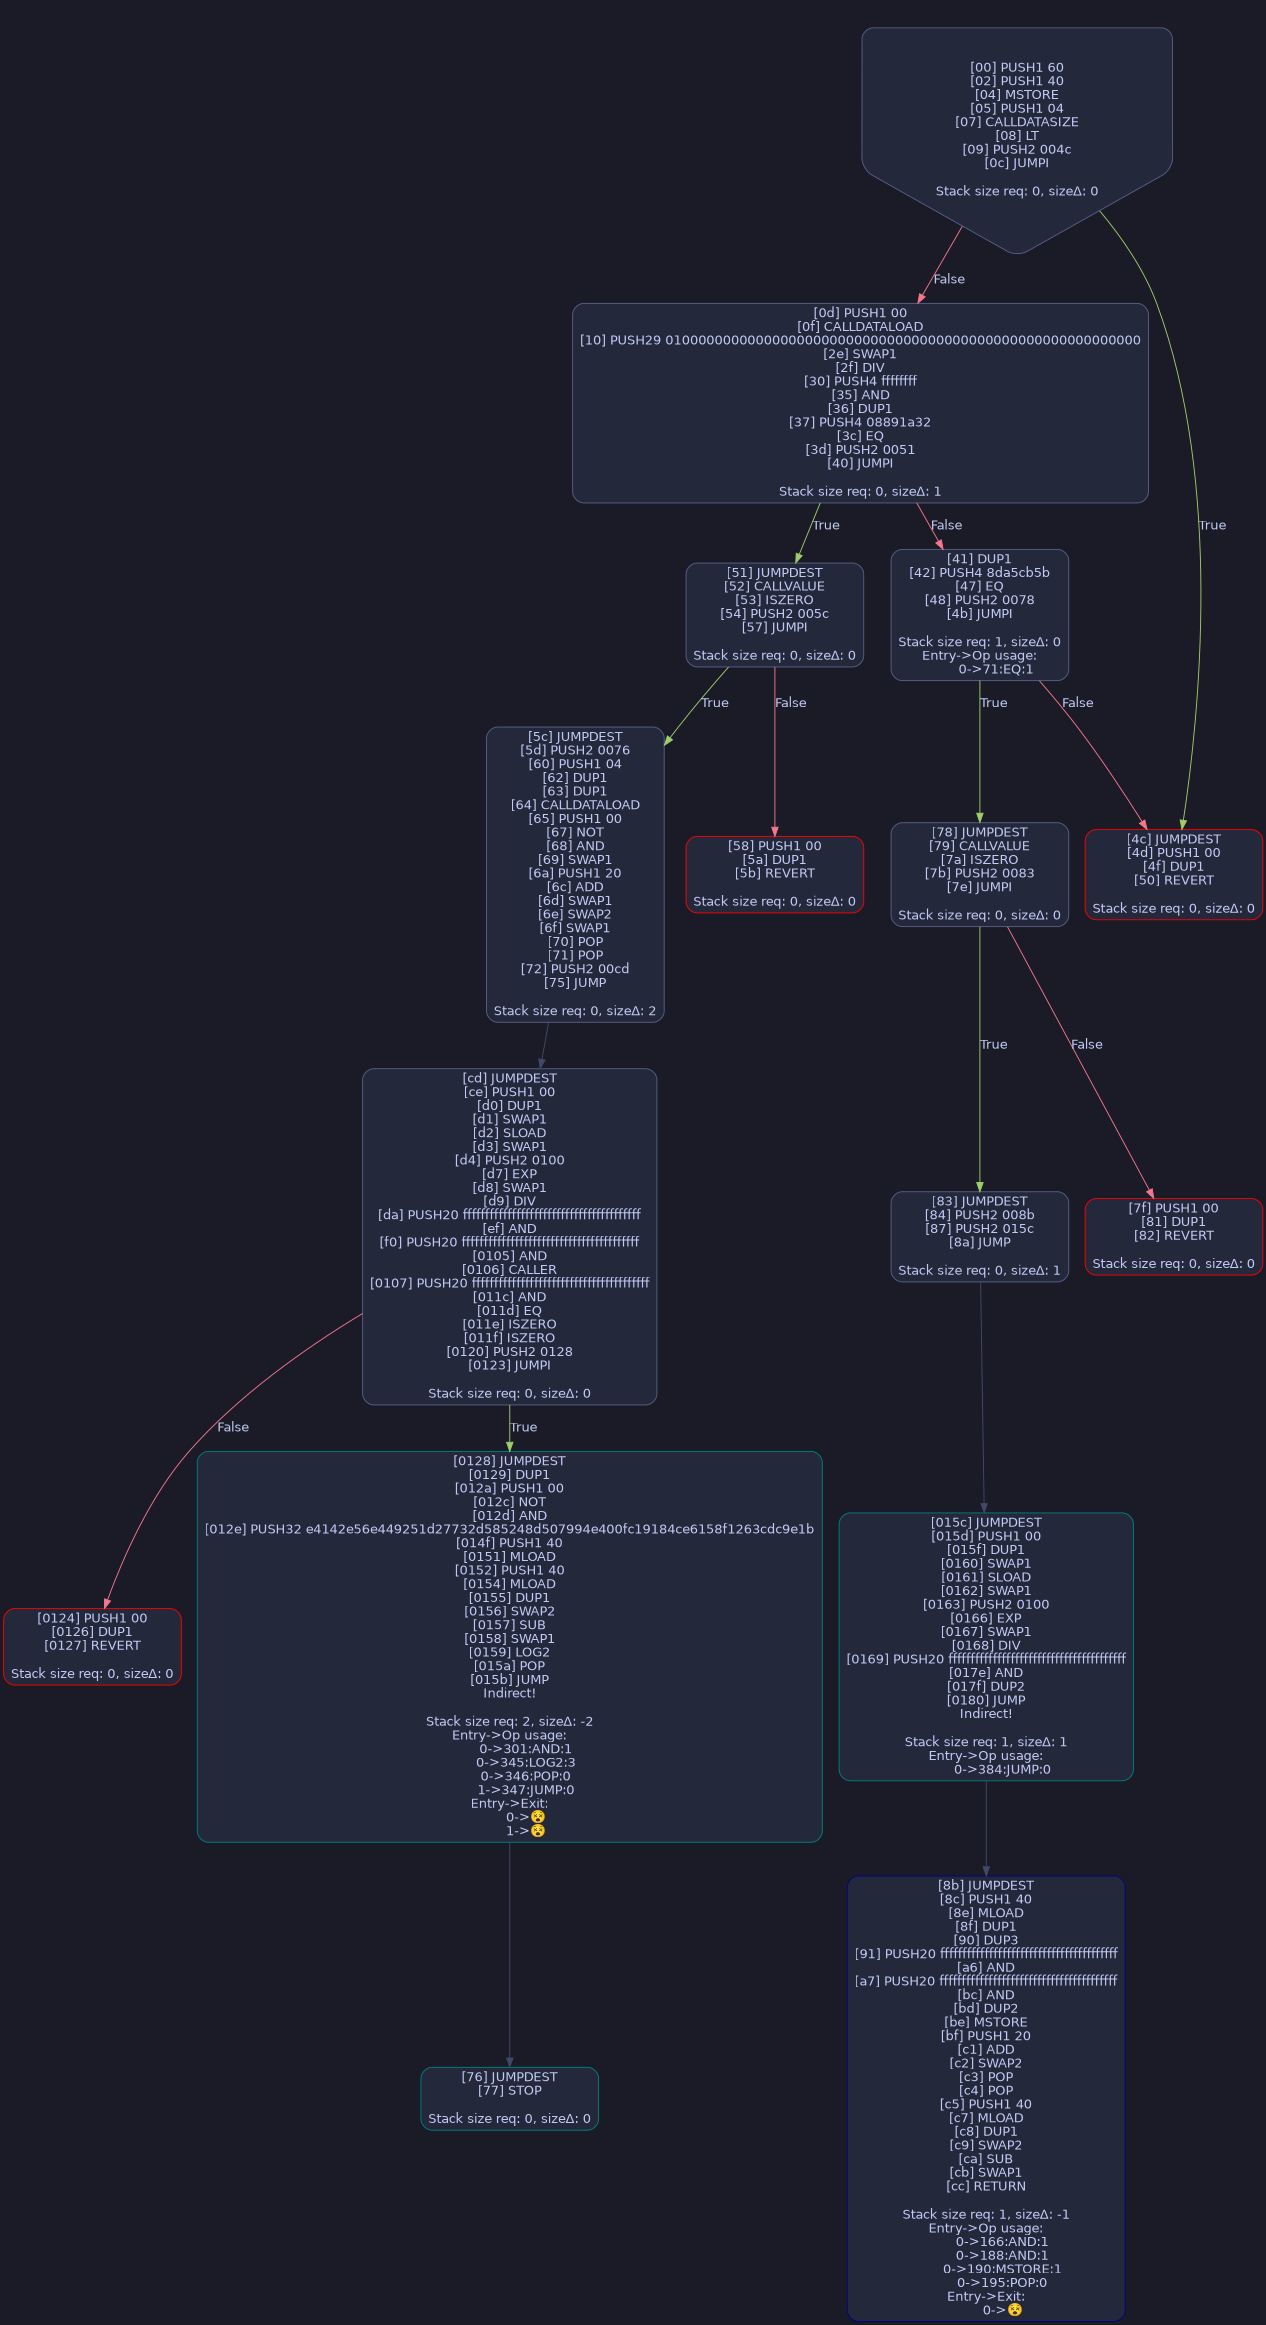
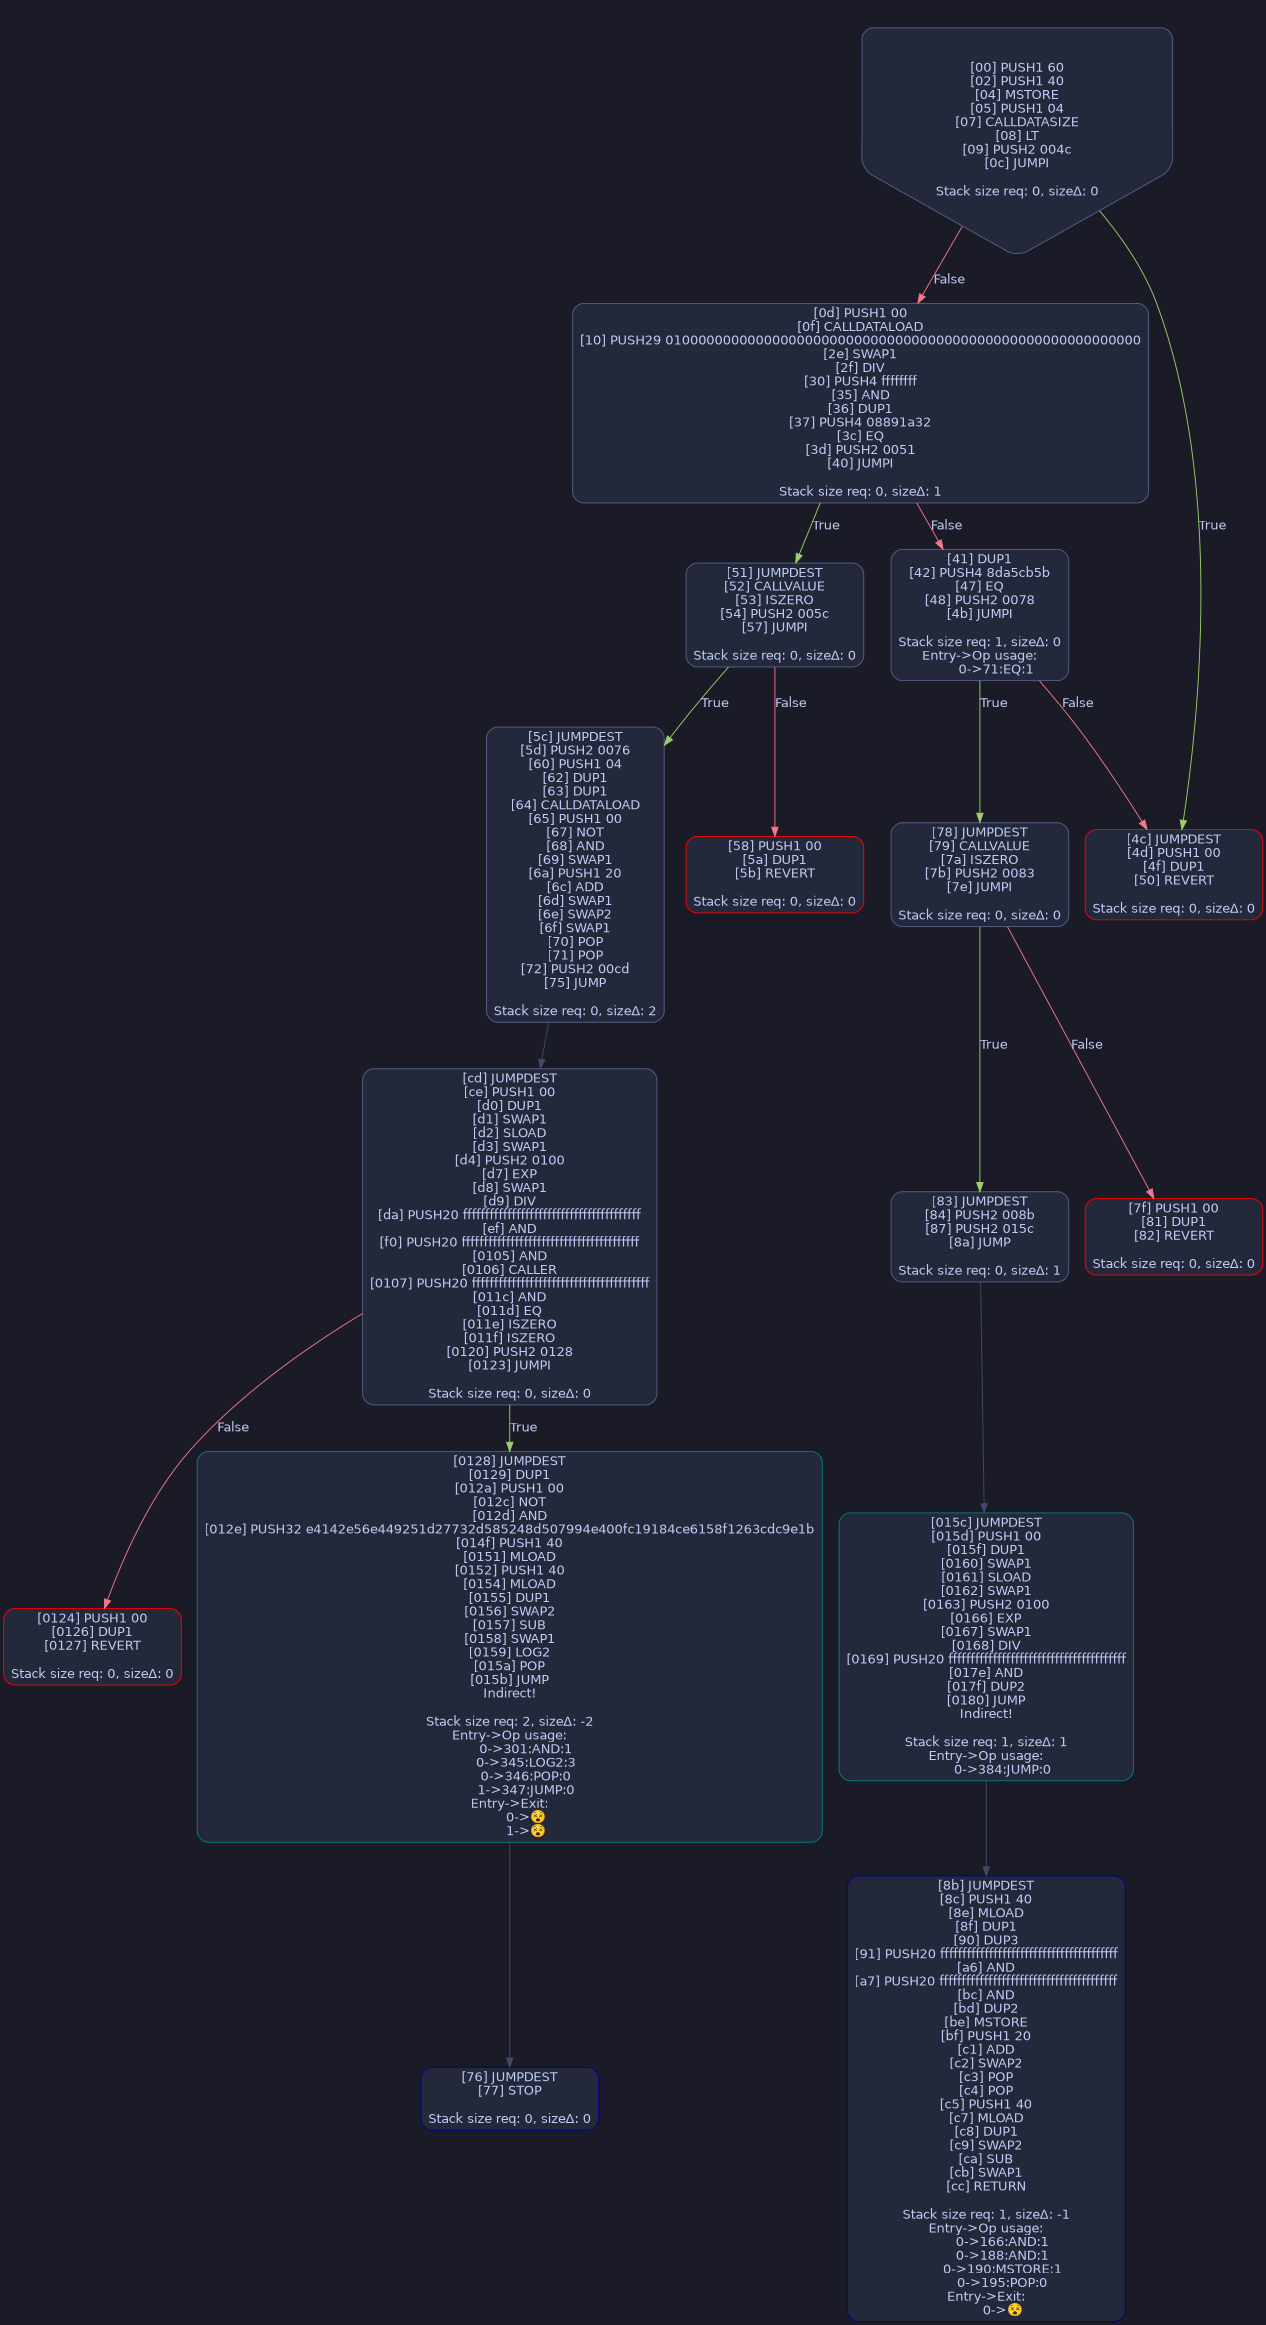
(510, 2099) -> (510, 2099)
